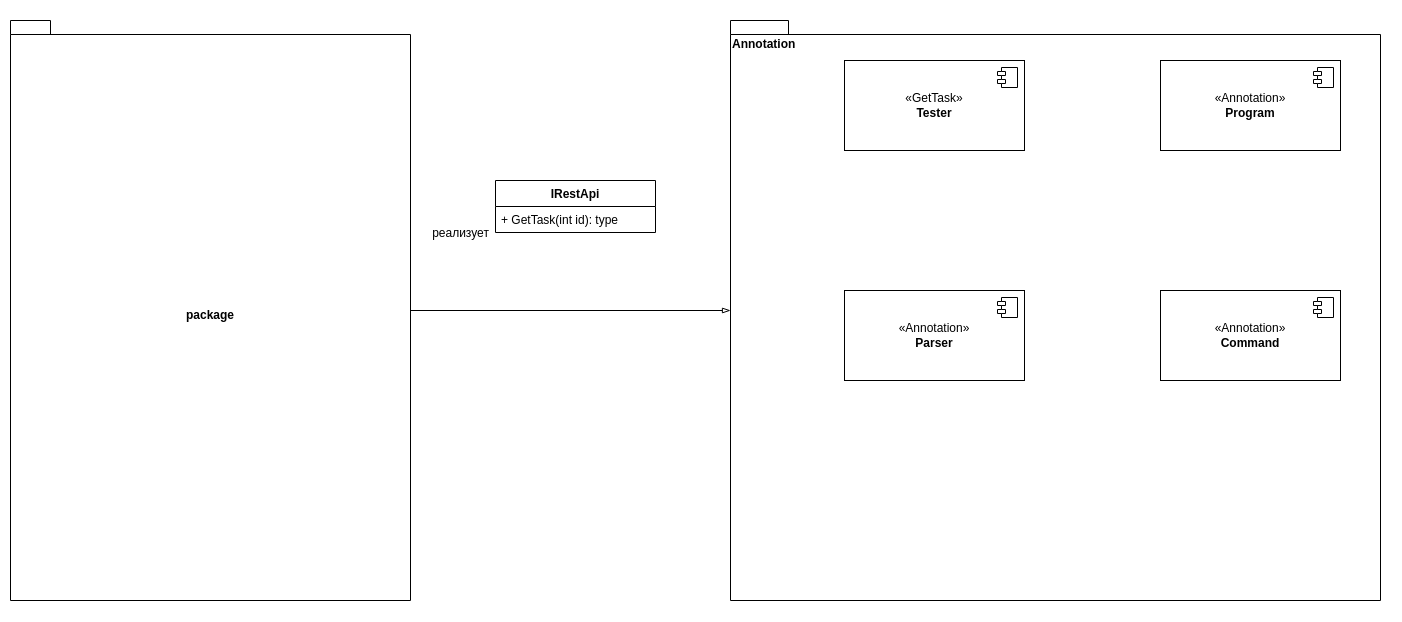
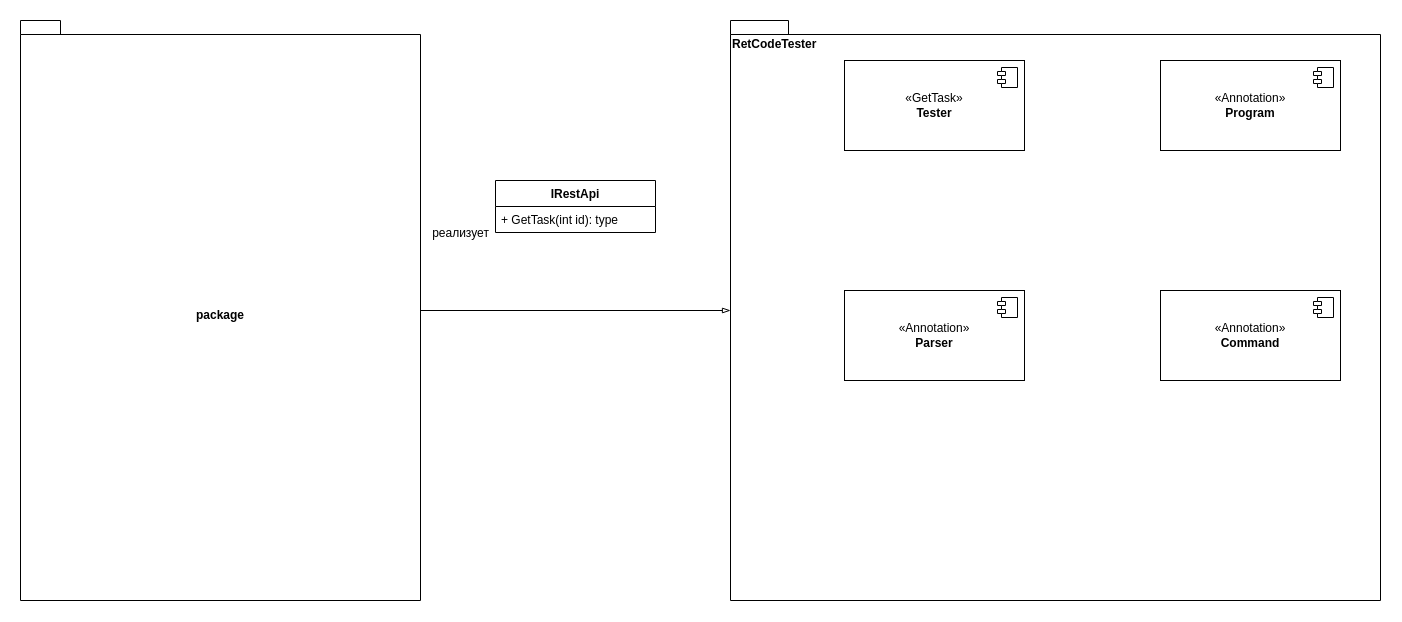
(765, 45) -> (776, 45)
(211, 311) -> (221, 311)
